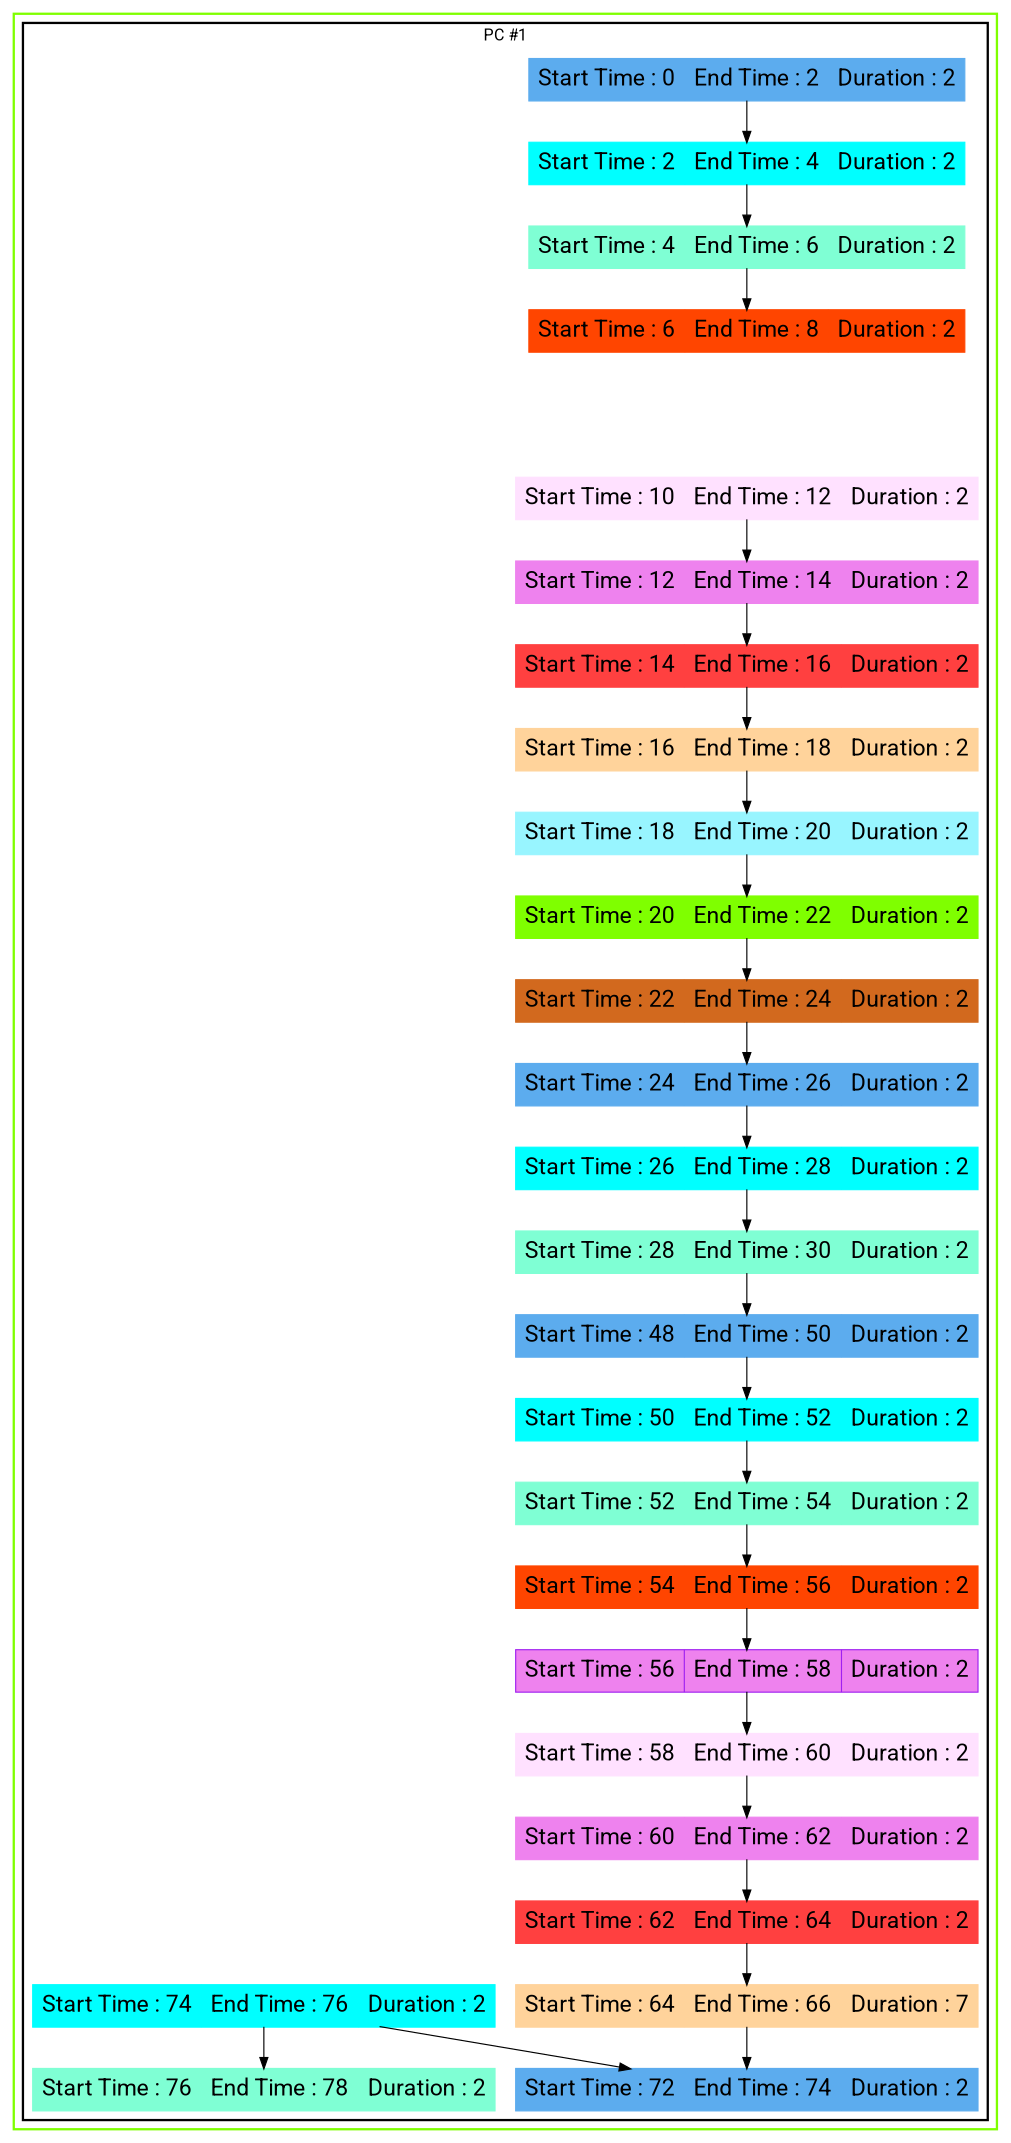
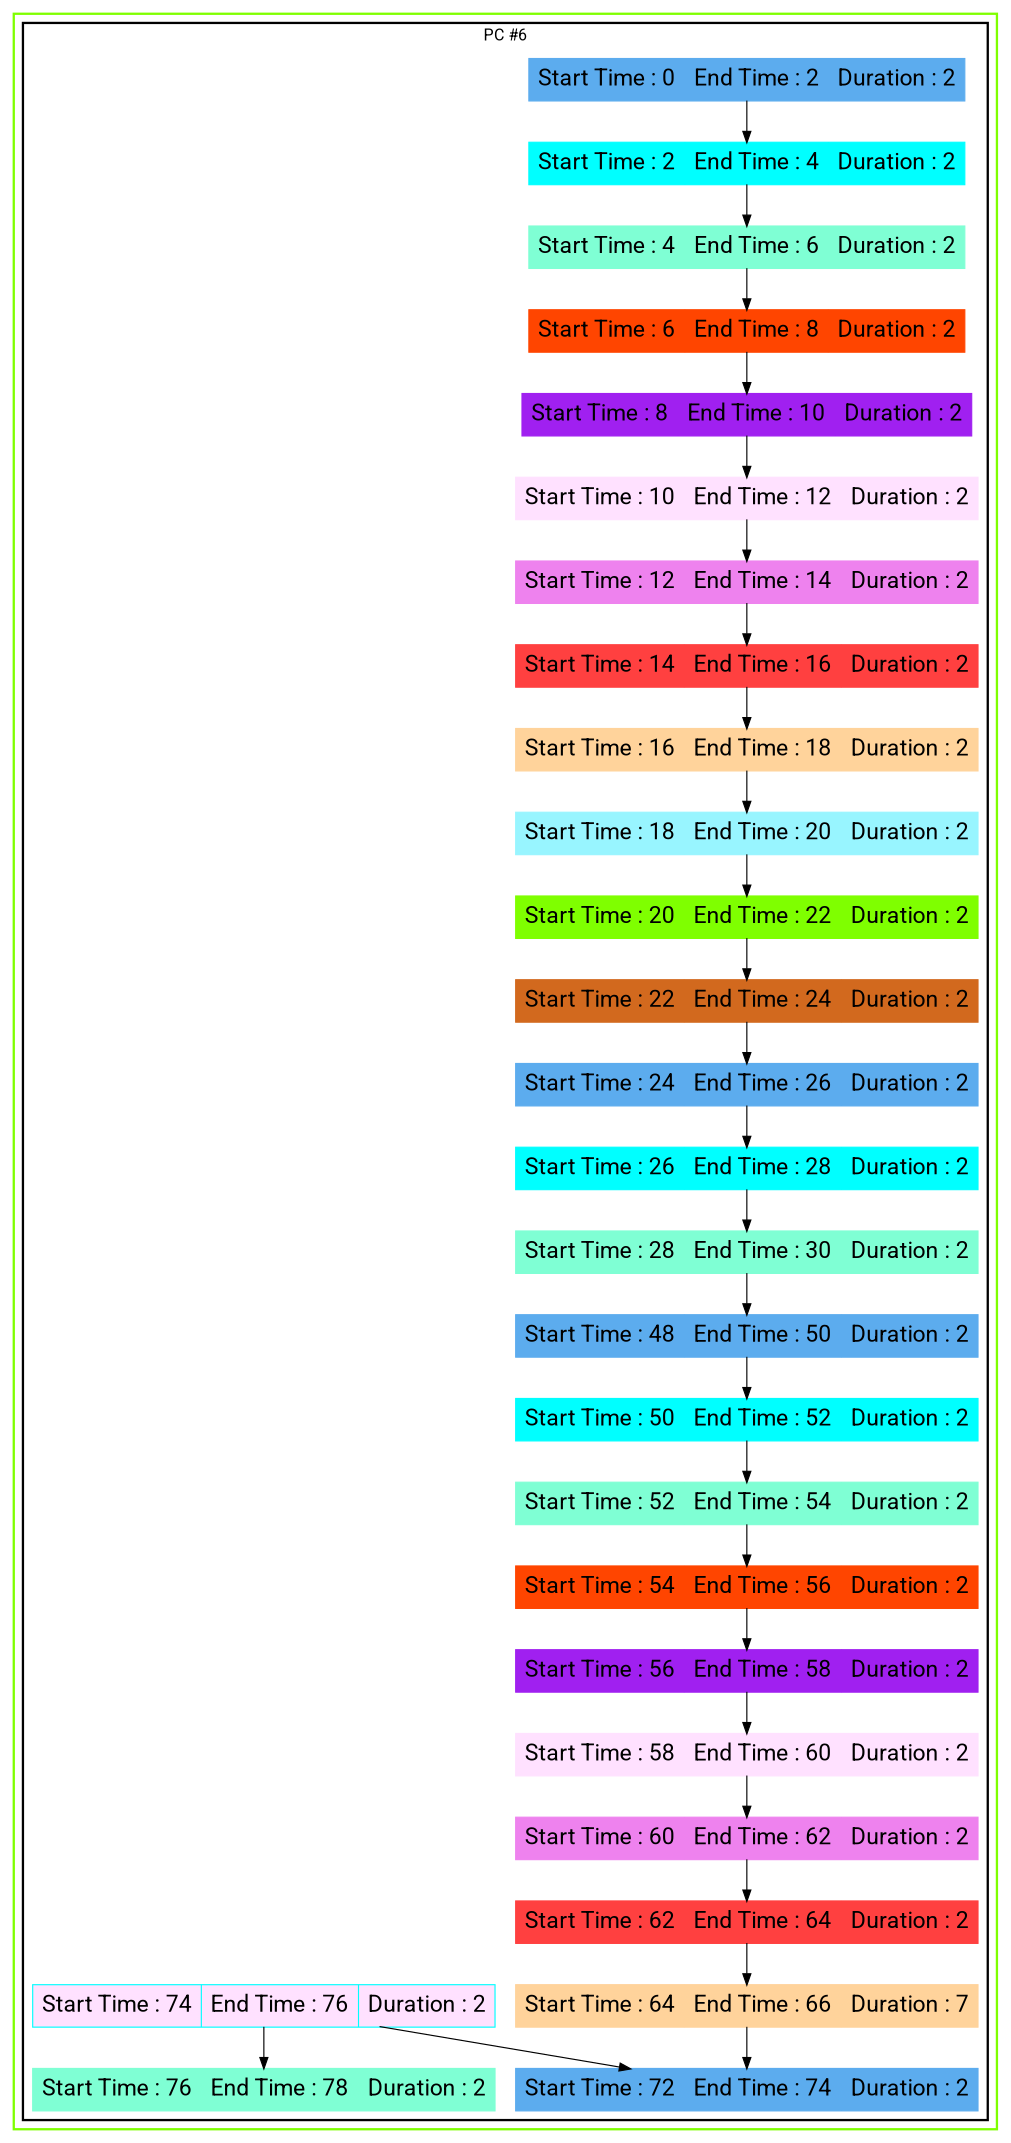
(505, 36) -> (505, 36)
none -> (747, 415)
(747, 1671) -> (747, 1671)
(264, 2006) -> (264, 2006)
